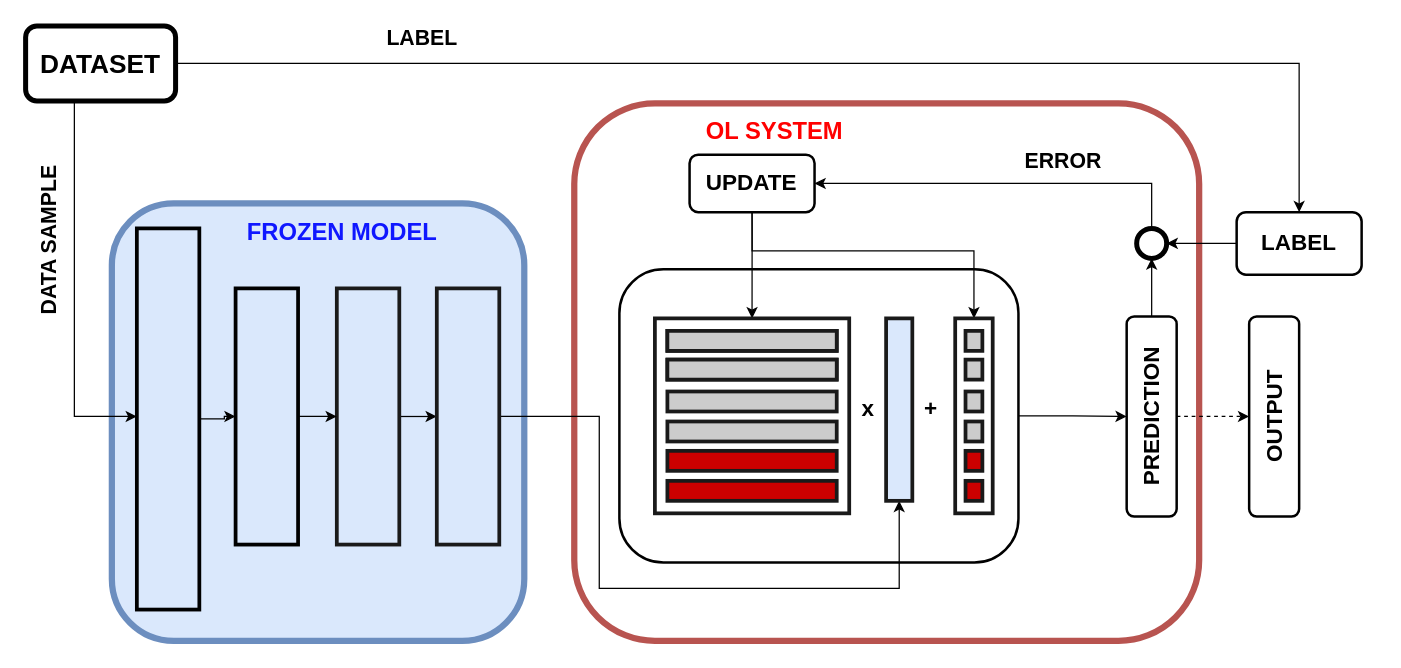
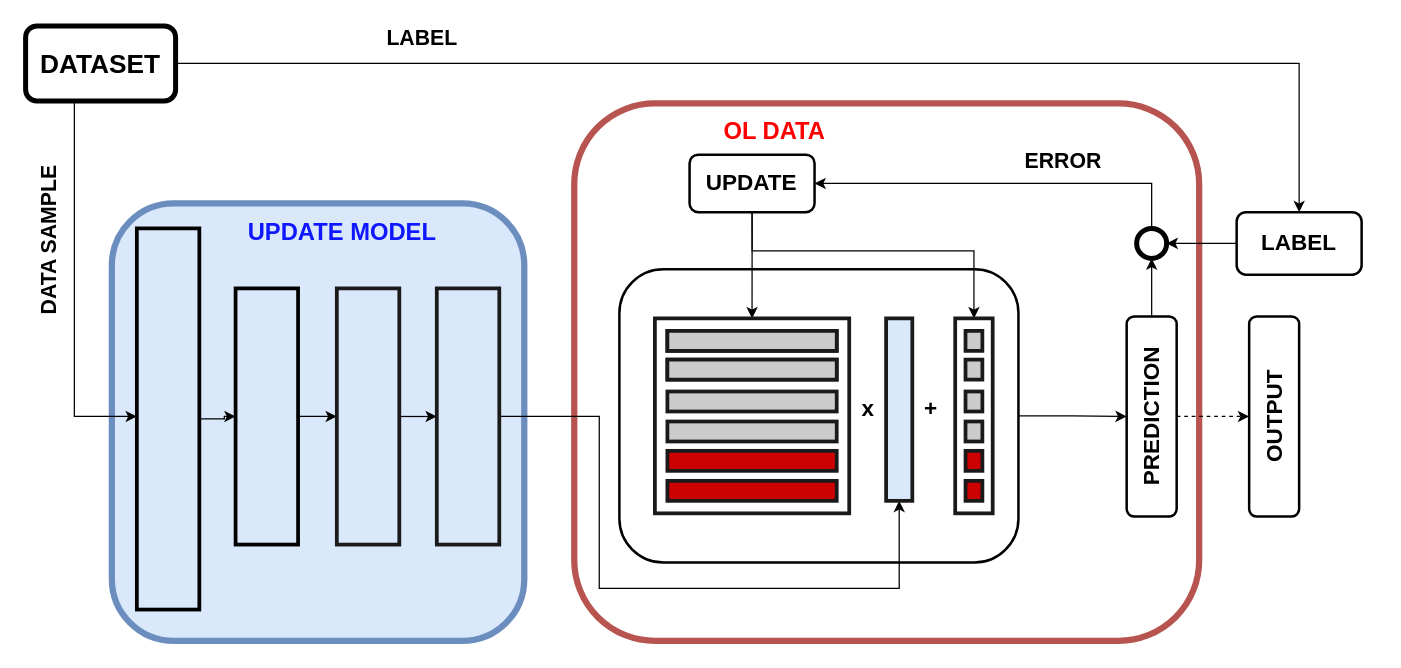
(775, 132) -> (775, 132)
(343, 233) -> (343, 233)
